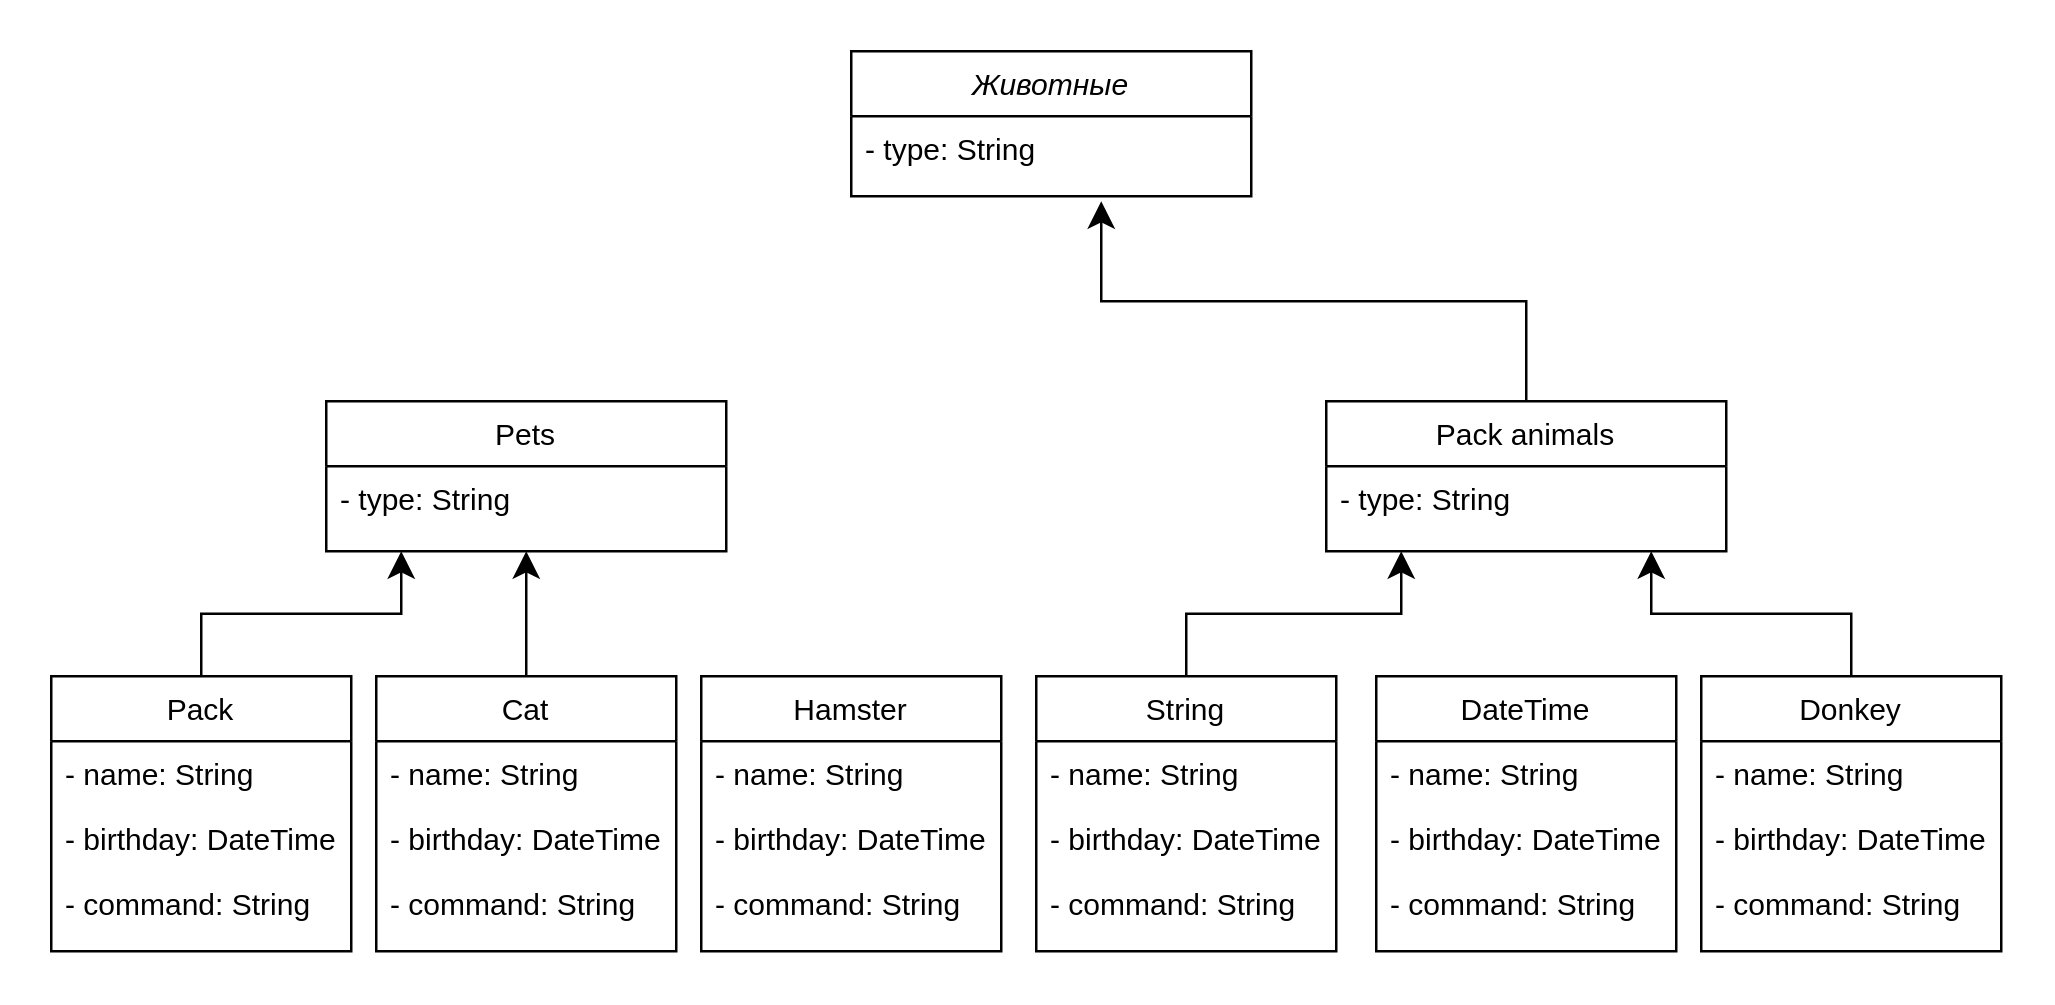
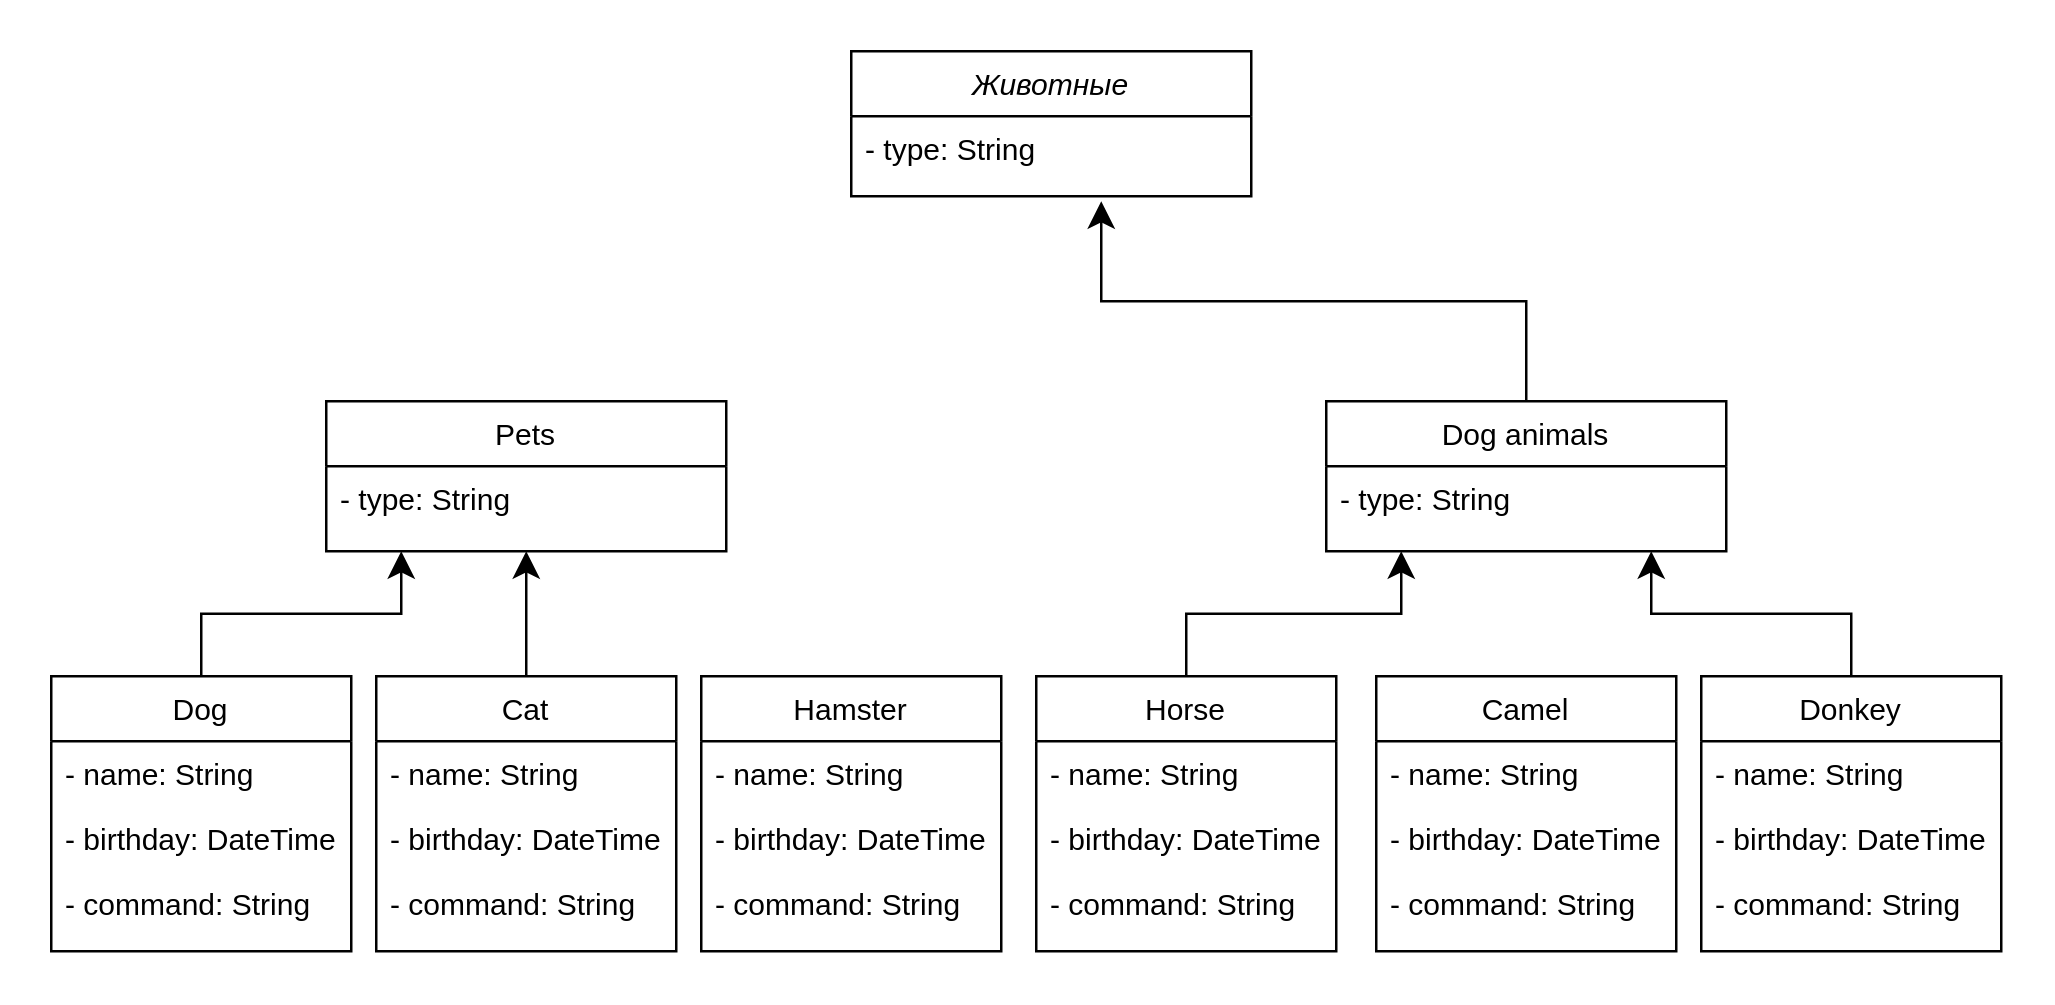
(1525, 435) -> (1525, 435)
(200, 710) -> (200, 710)
(1185, 710) -> (1185, 710)
(1525, 710) -> (1525, 710)
